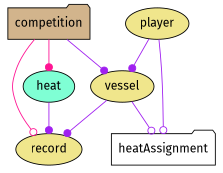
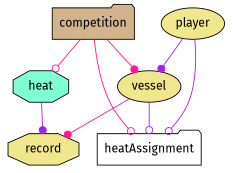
(49, 52) -> (69, 53)
(84, 54) -> (120, 53)
(13, 84) -> (104, 87)
(49, 86) -> (41, 86)
(88, 116) -> (100, 116)
(49, 149) -> (44, 149)
